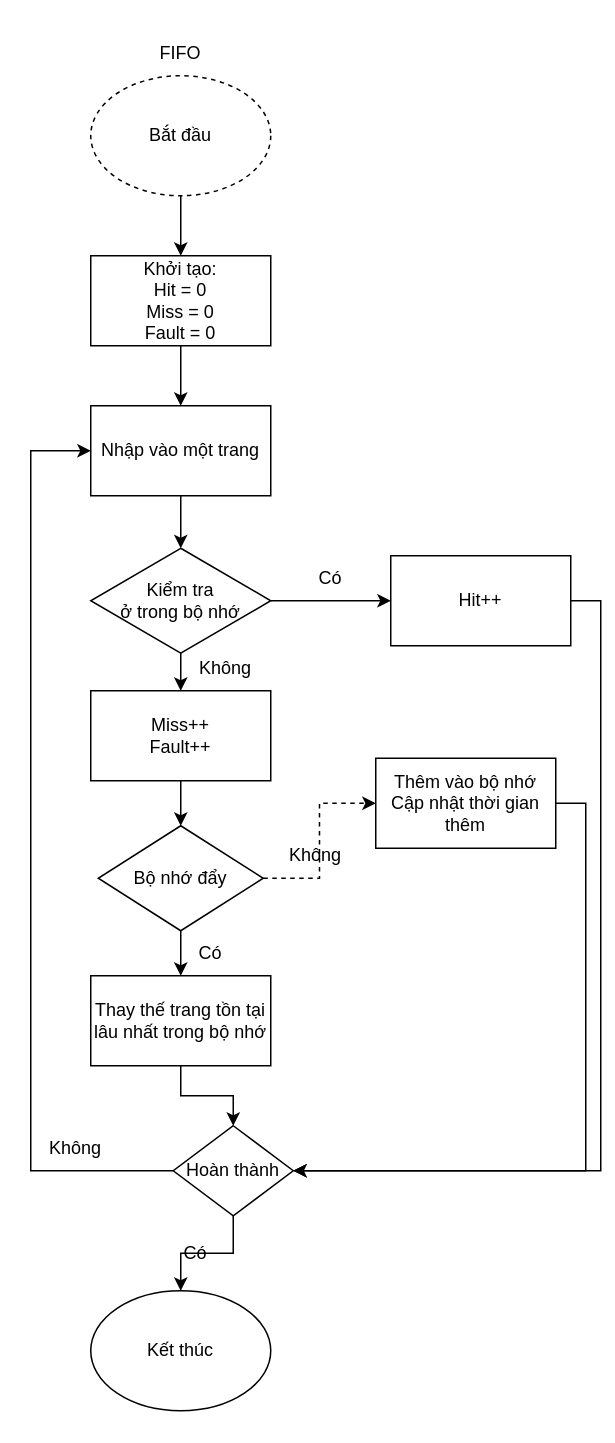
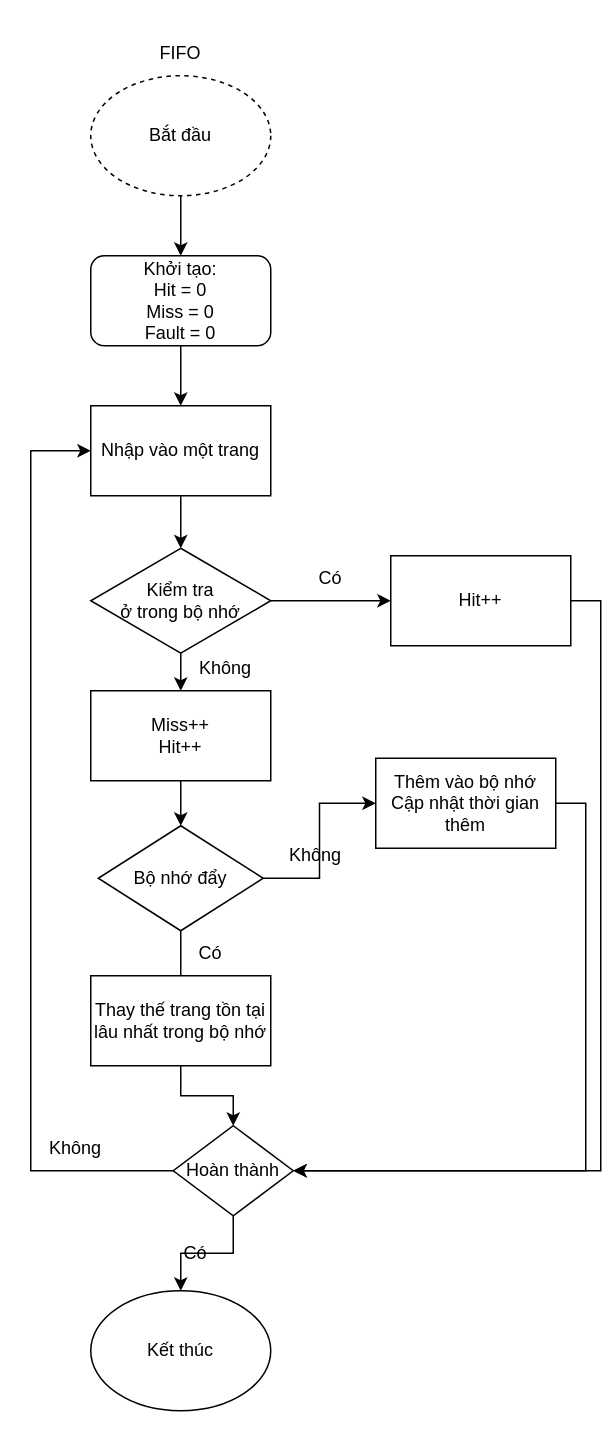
(181, 301) -> (181, 301)
(181, 736) -> (181, 736)
(320, 804) -> (320, 804)
(181, 964) -> (181, 968)
